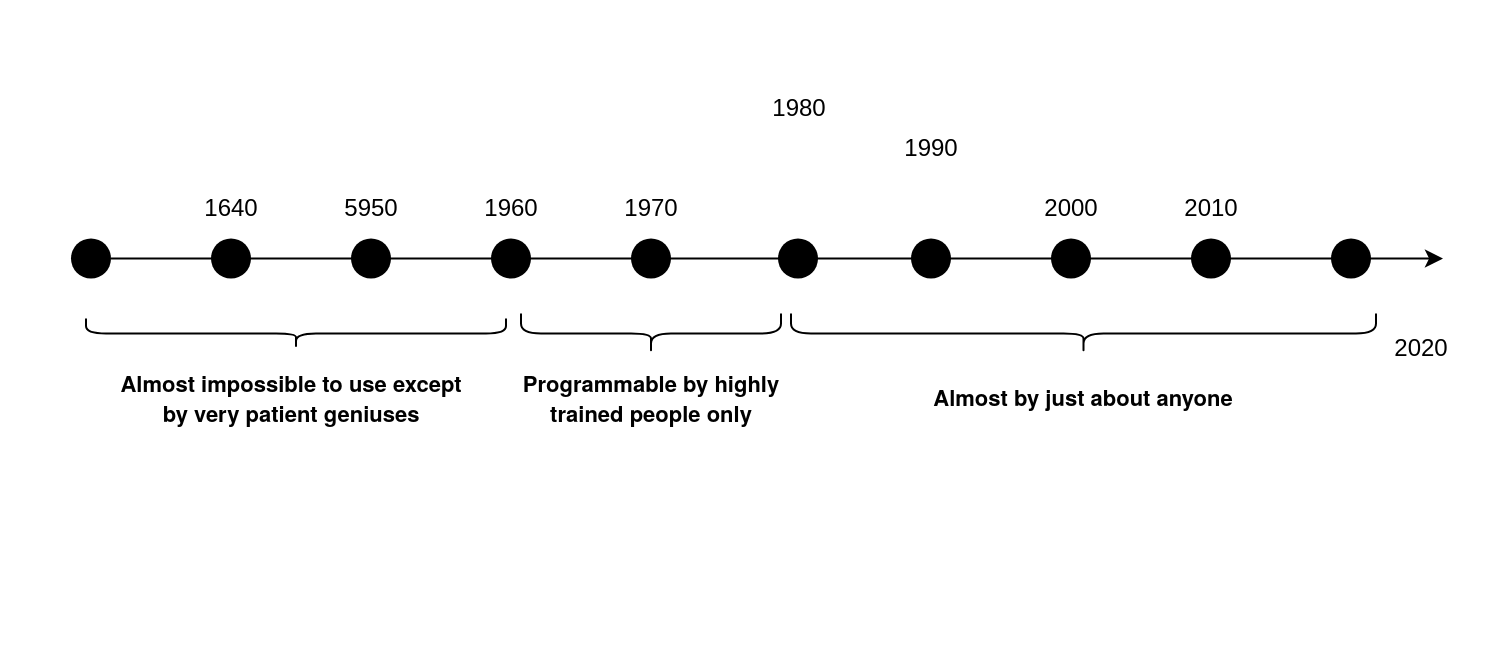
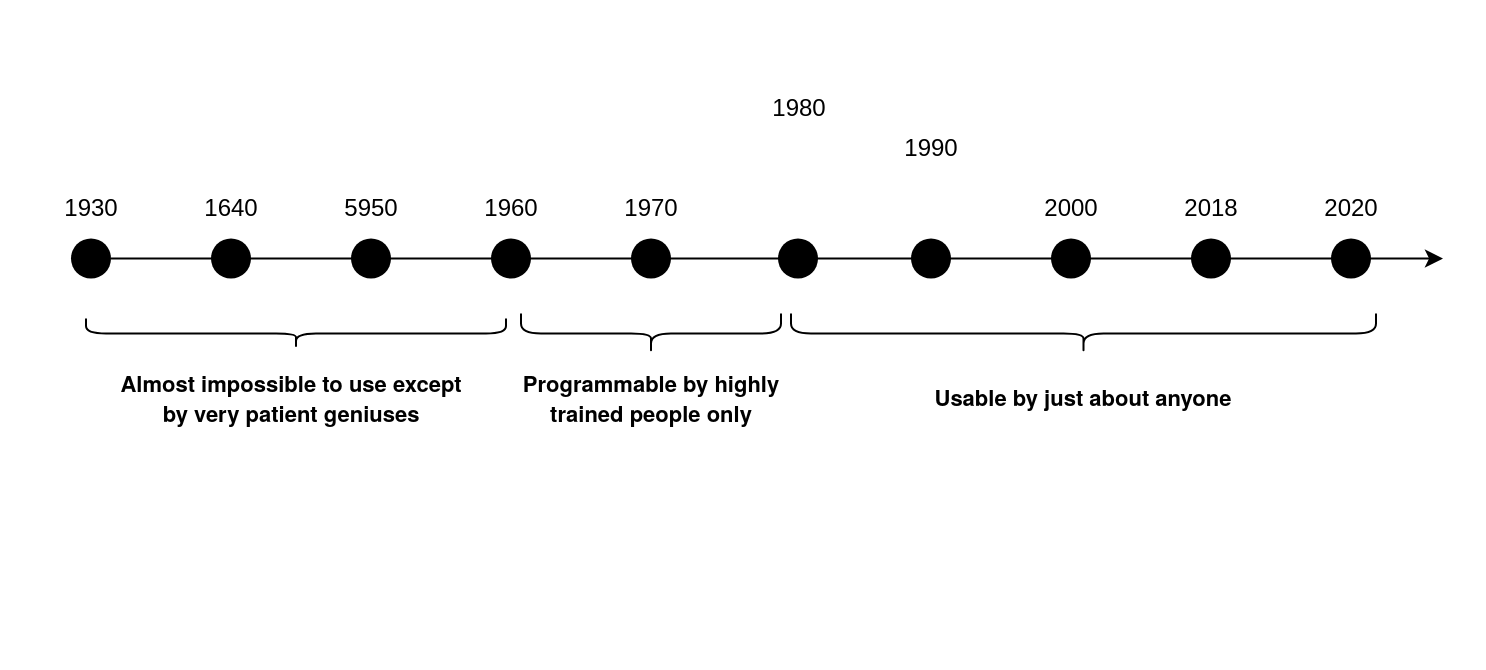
none -> (91, 209)
(1212, 209) -> (1212, 209)
(1421, 349) -> (1351, 209)
(1084, 399) -> (1084, 399)
